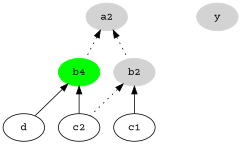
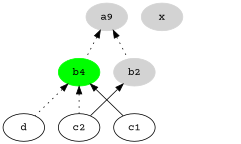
(107, 17) -> (107, 17)
none -> (162, 17)
(217, 17) -> none
(49, 103) -> (49, 103)
(104, 103) -> (103, 103)
(79, 104) -> (79, 104)
(134, 104) -> (110, 103)
